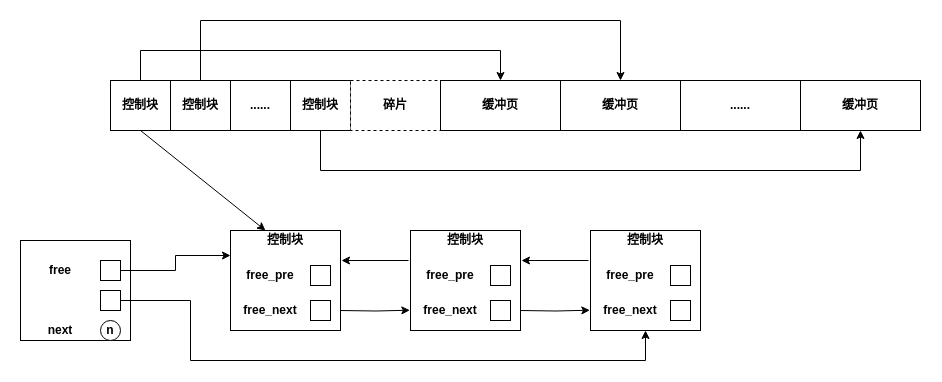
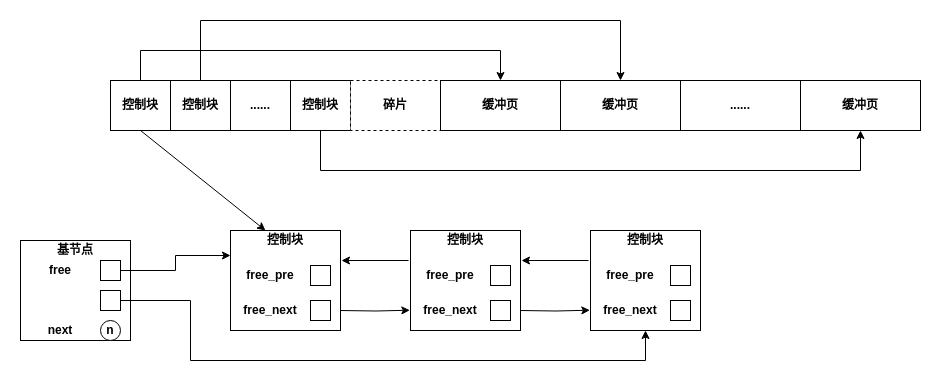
none -> (76, 251)
